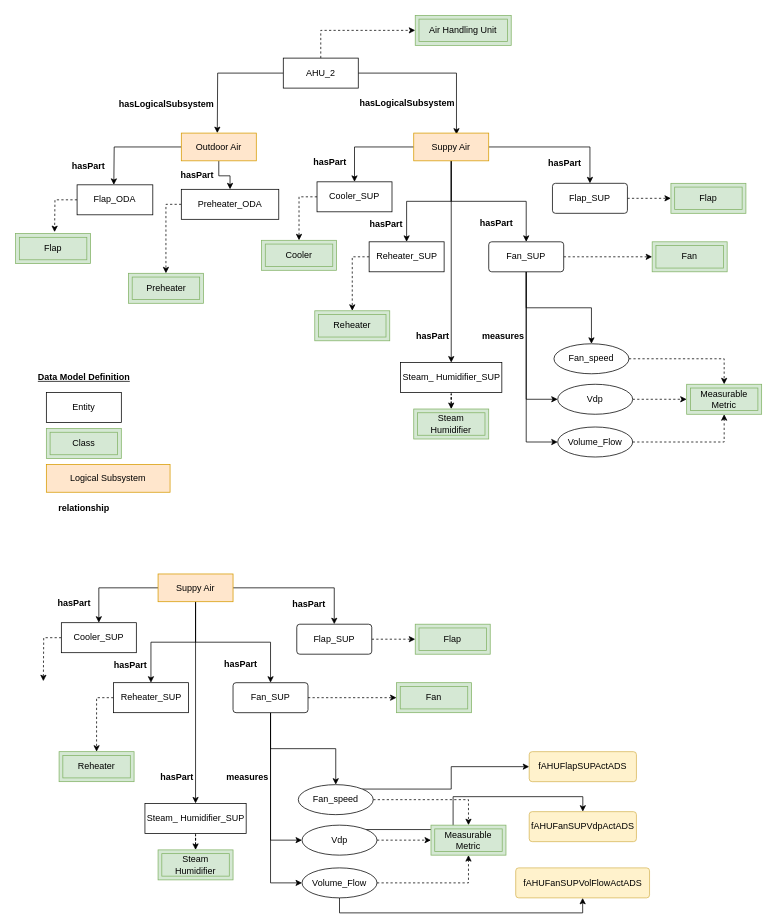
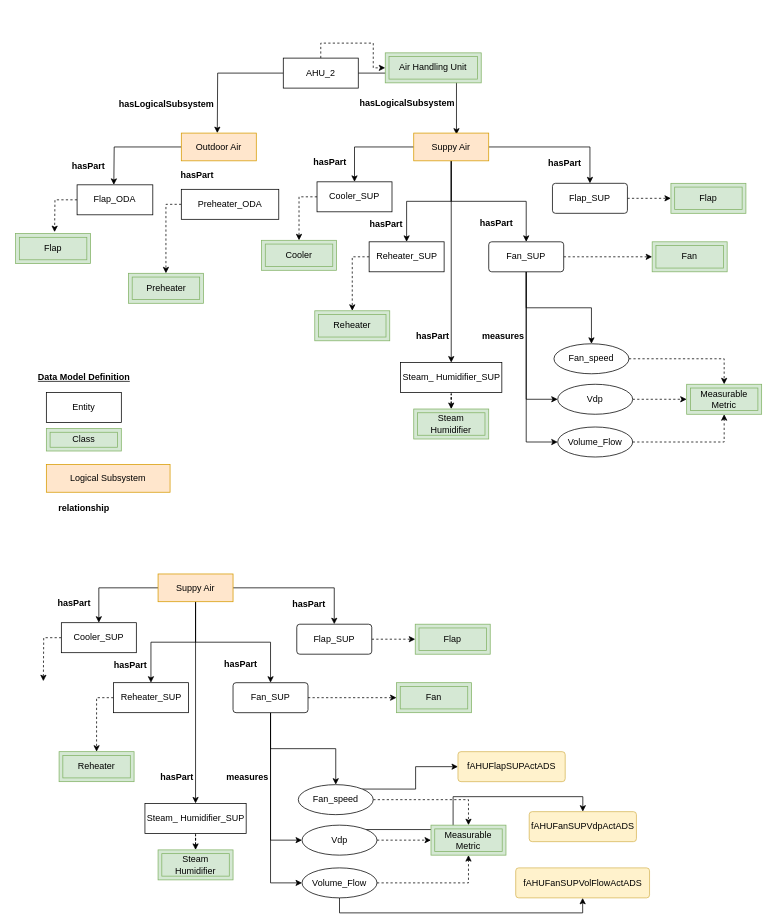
(463, 30) -> (433, 68)
(221, 176) -> none
(84, 444) -> (84, 440)
(583, 767) -> (512, 767)
